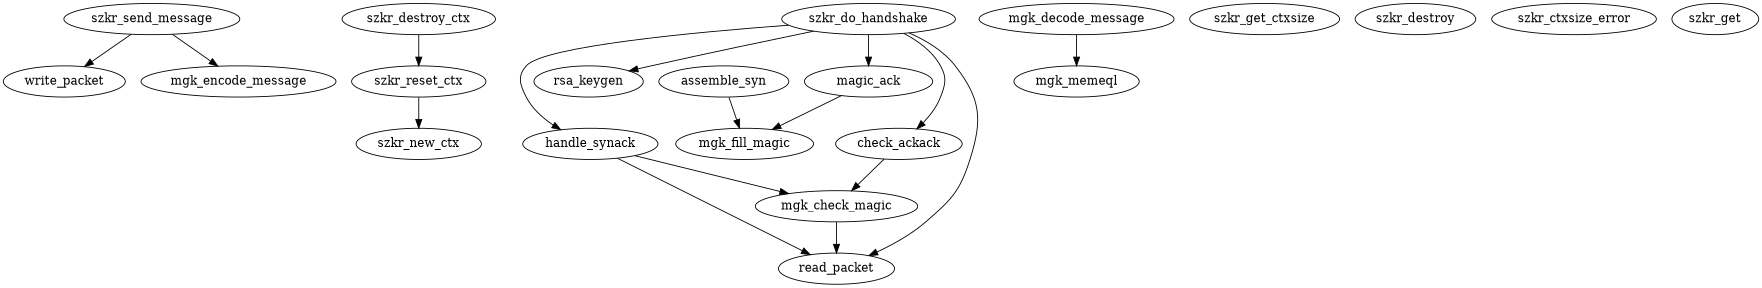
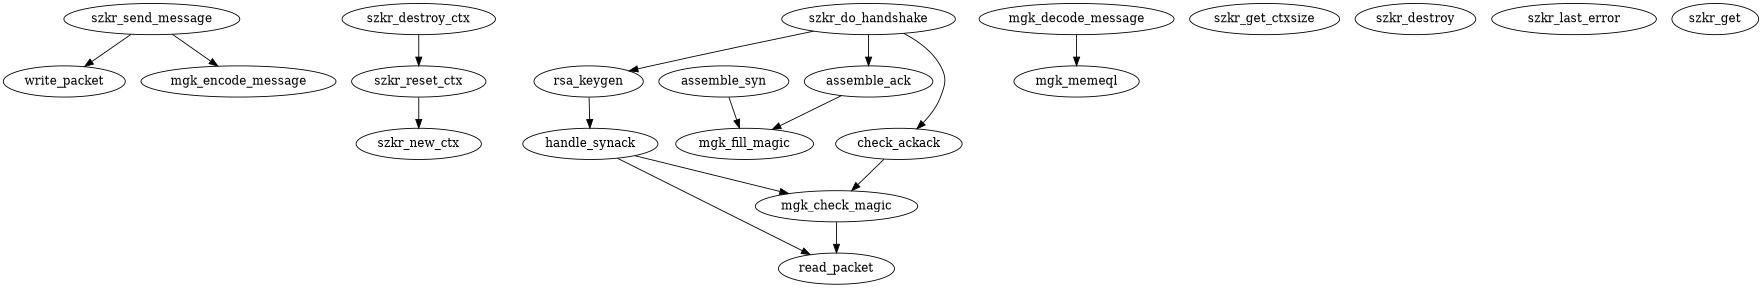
(1574, 19) -> (1574, 19)
(619, 42) -> (589, 108)
(869, 81) -> (869, 81)
(973, 149) -> none
